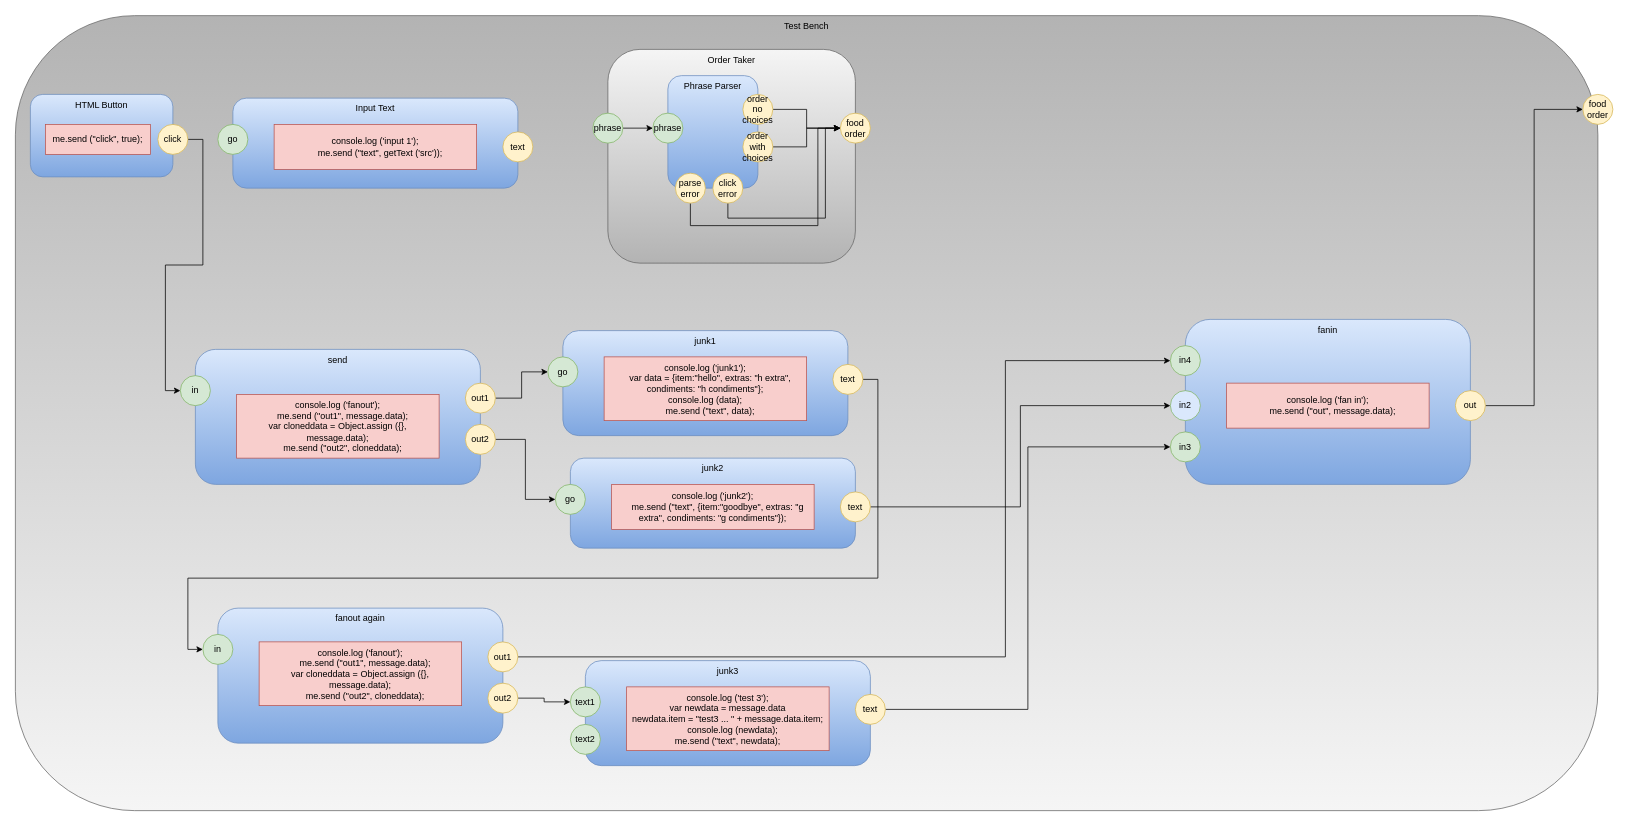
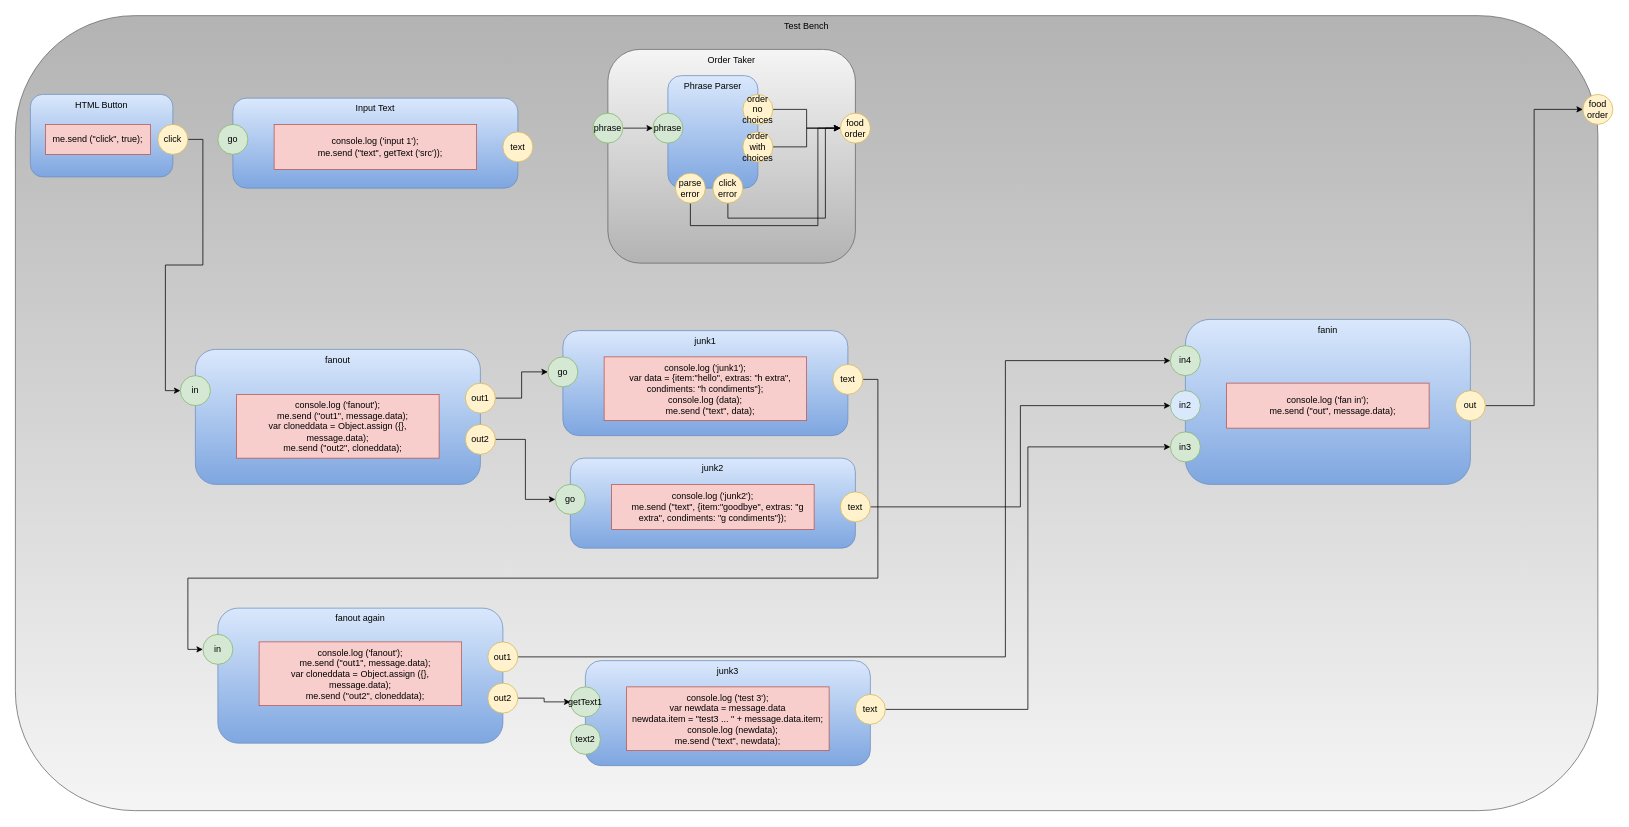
(338, 360) -> (338, 360)
(585, 702) -> (585, 702)
